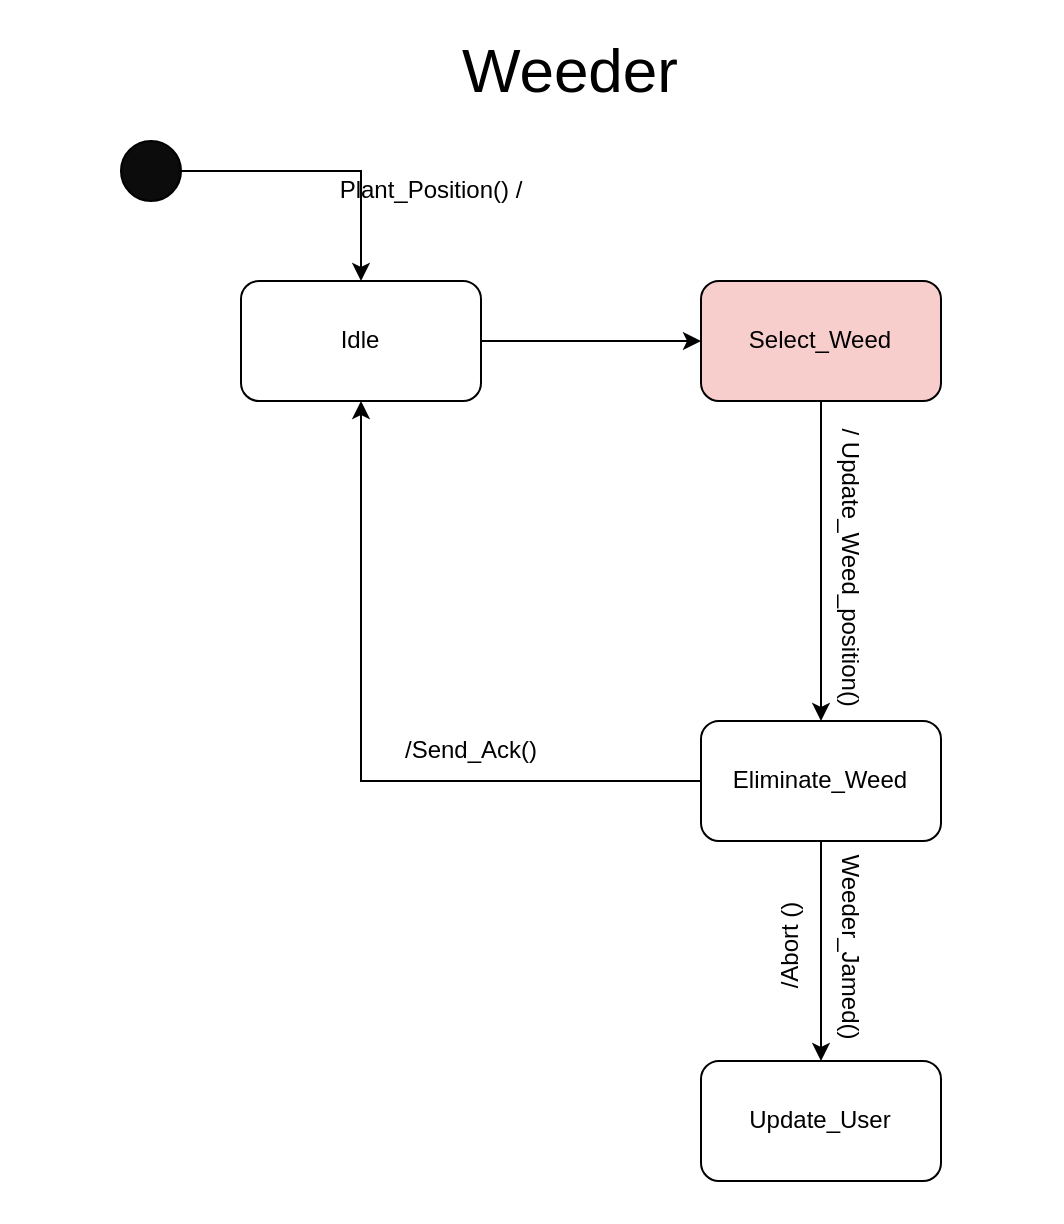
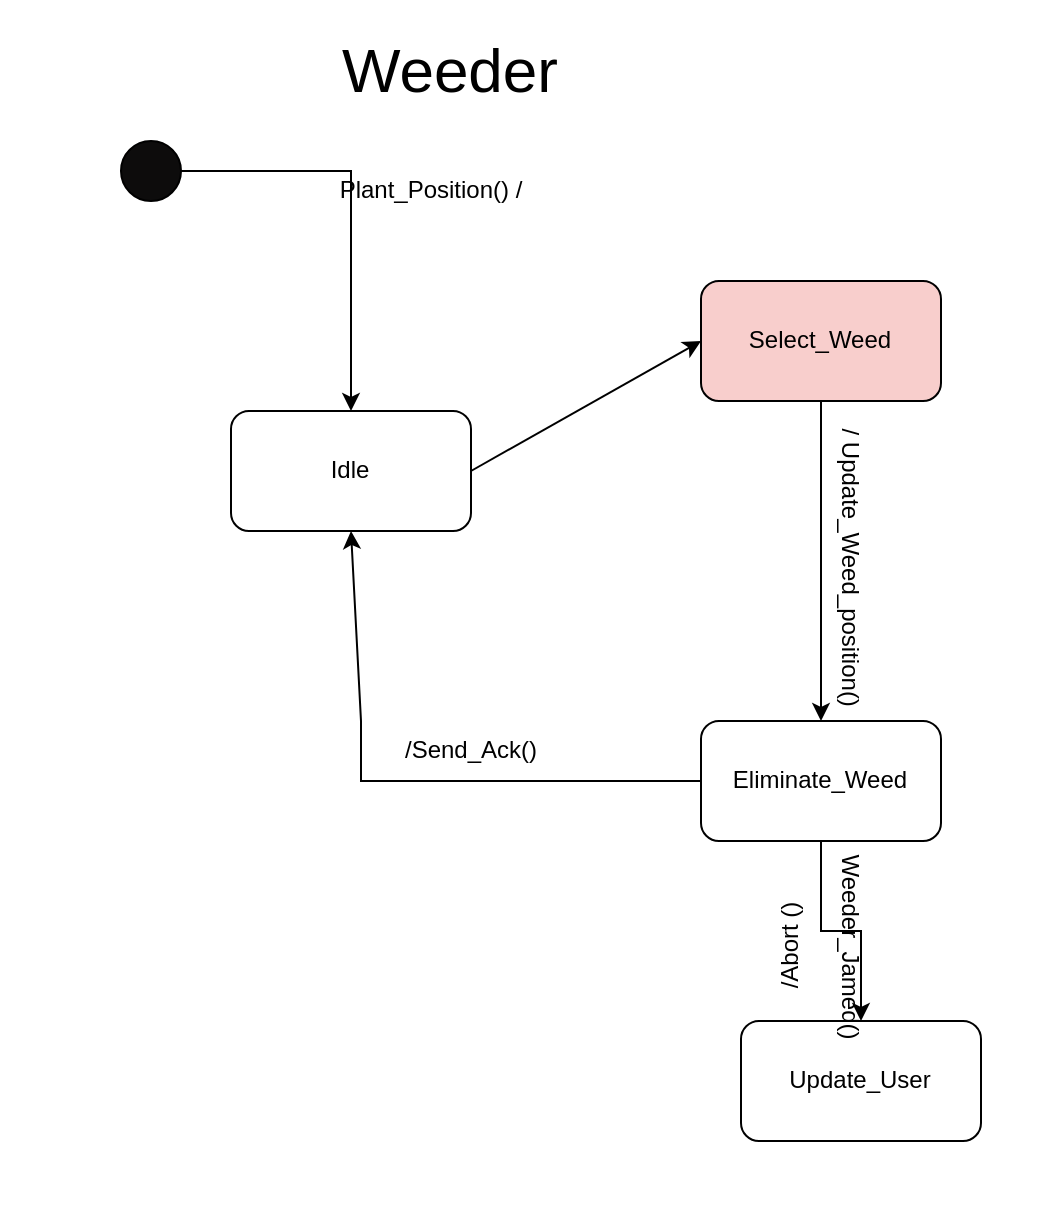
(571, 71) -> (451, 71)
(361, 341) -> (351, 471)
(821, 1121) -> (861, 1081)
